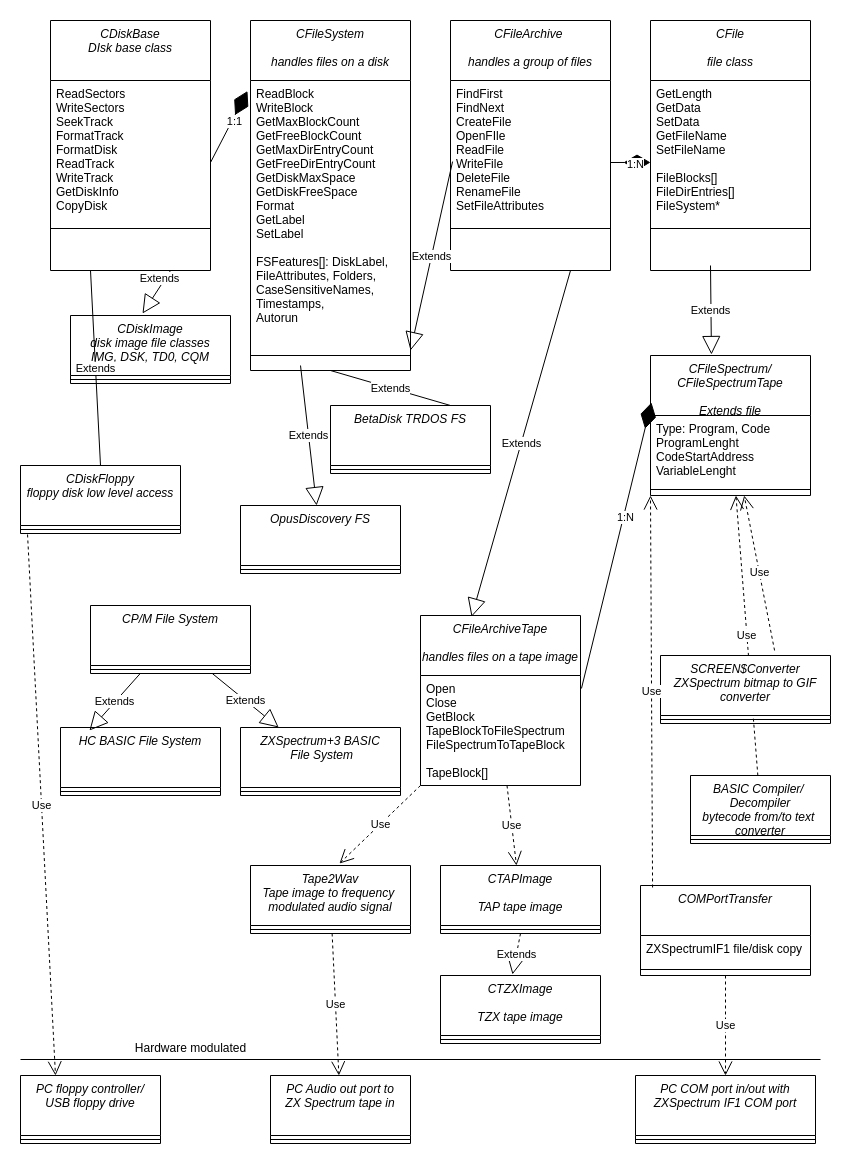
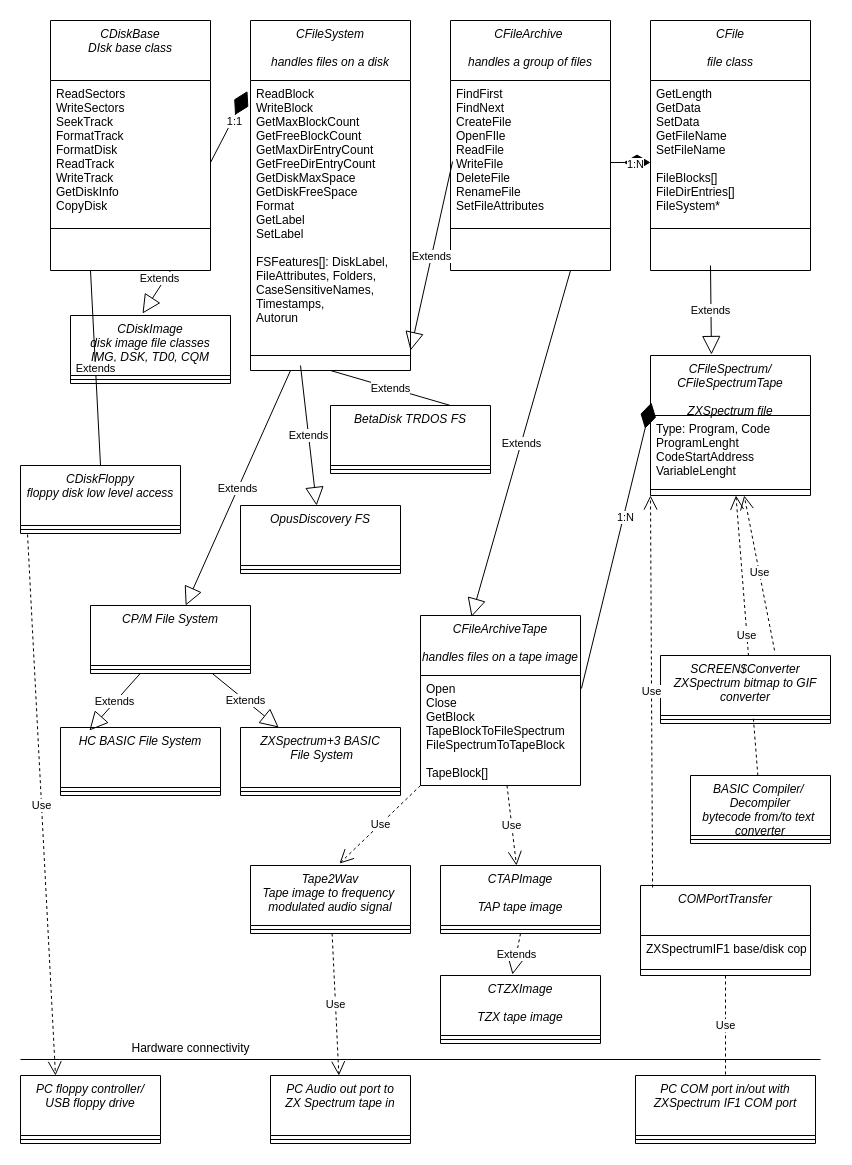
(730, 369) -> (730, 369)
none -> (242, 480)
(732, 949) -> (735, 949)
(191, 1049) -> (191, 1049)
(726, 1069) -> (726, 1070)
